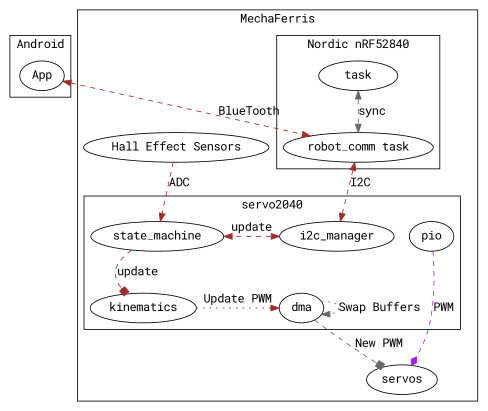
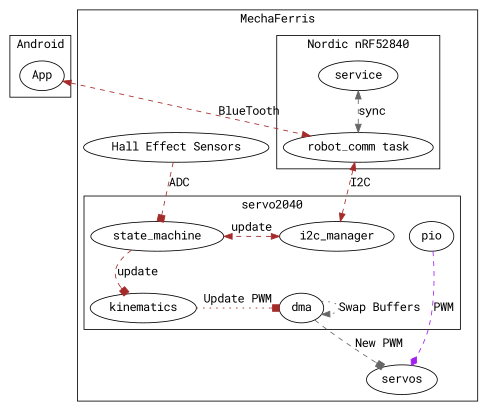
(358, 76) -> (358, 76)
(168, 188) -> (168, 188)
(234, 308) -> (234, 308)
